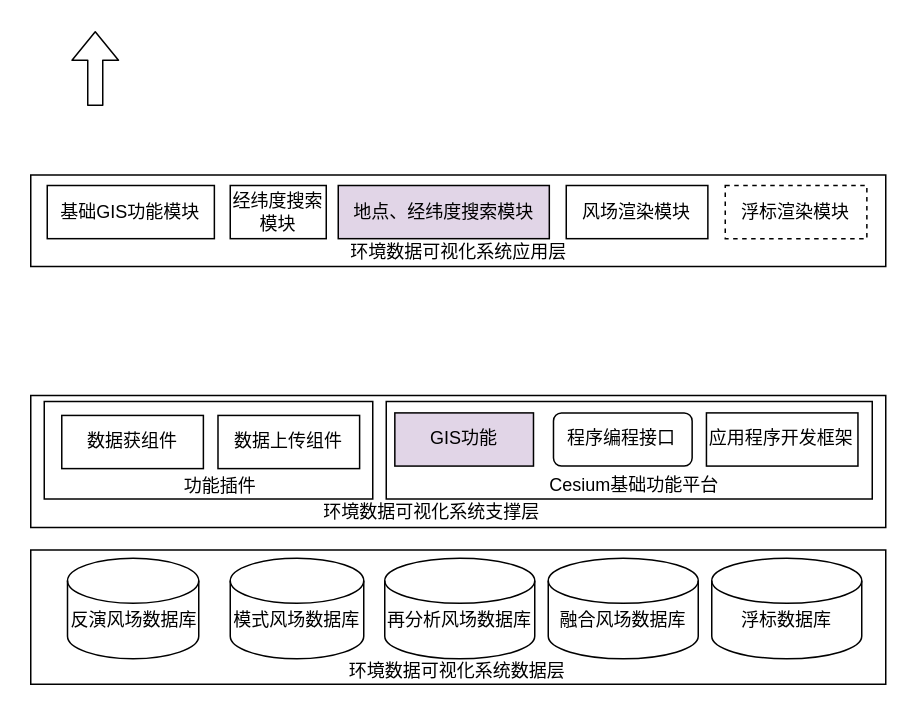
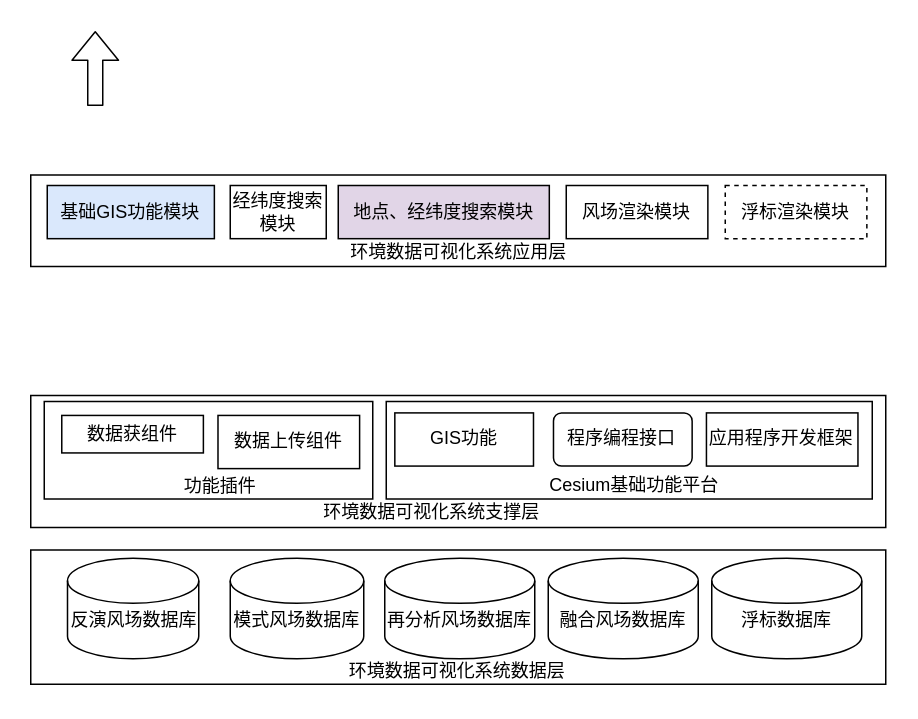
(131, 212) -> (131, 212)
(464, 439) -> (464, 439)
(133, 442) -> (133, 434)
